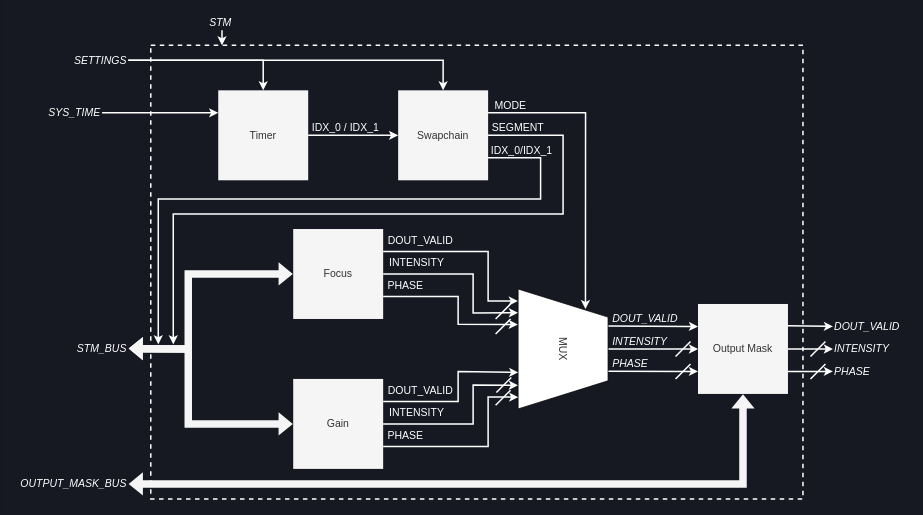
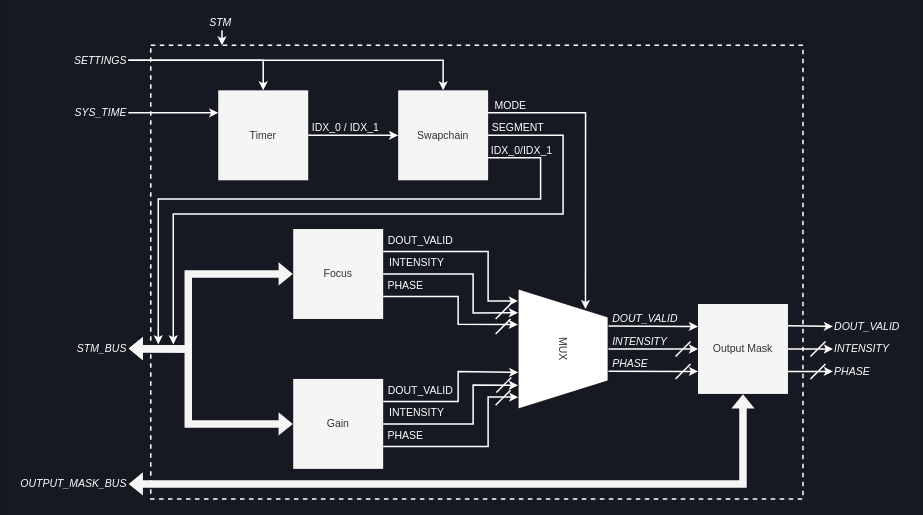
(68, 113) -> (94, 113)
